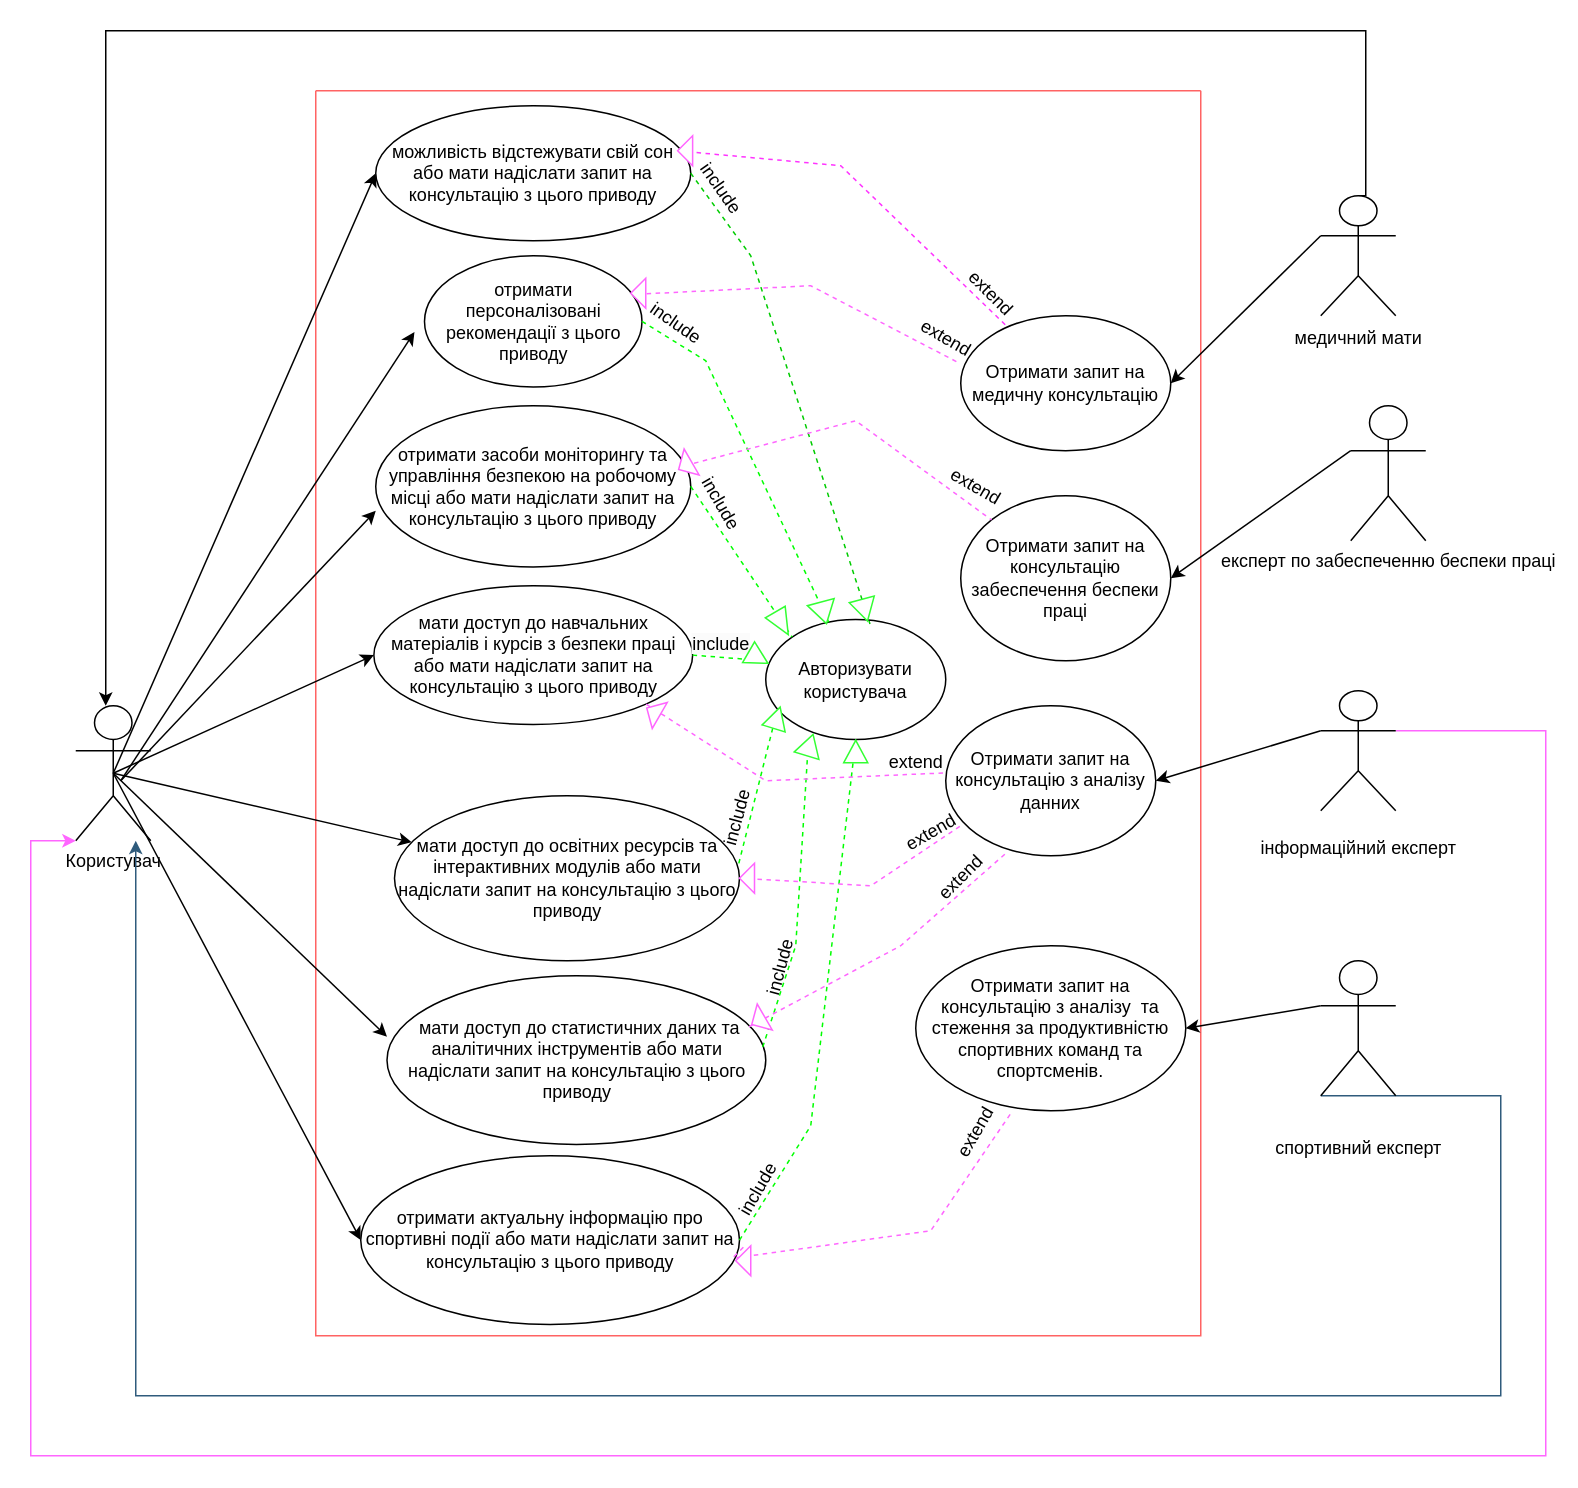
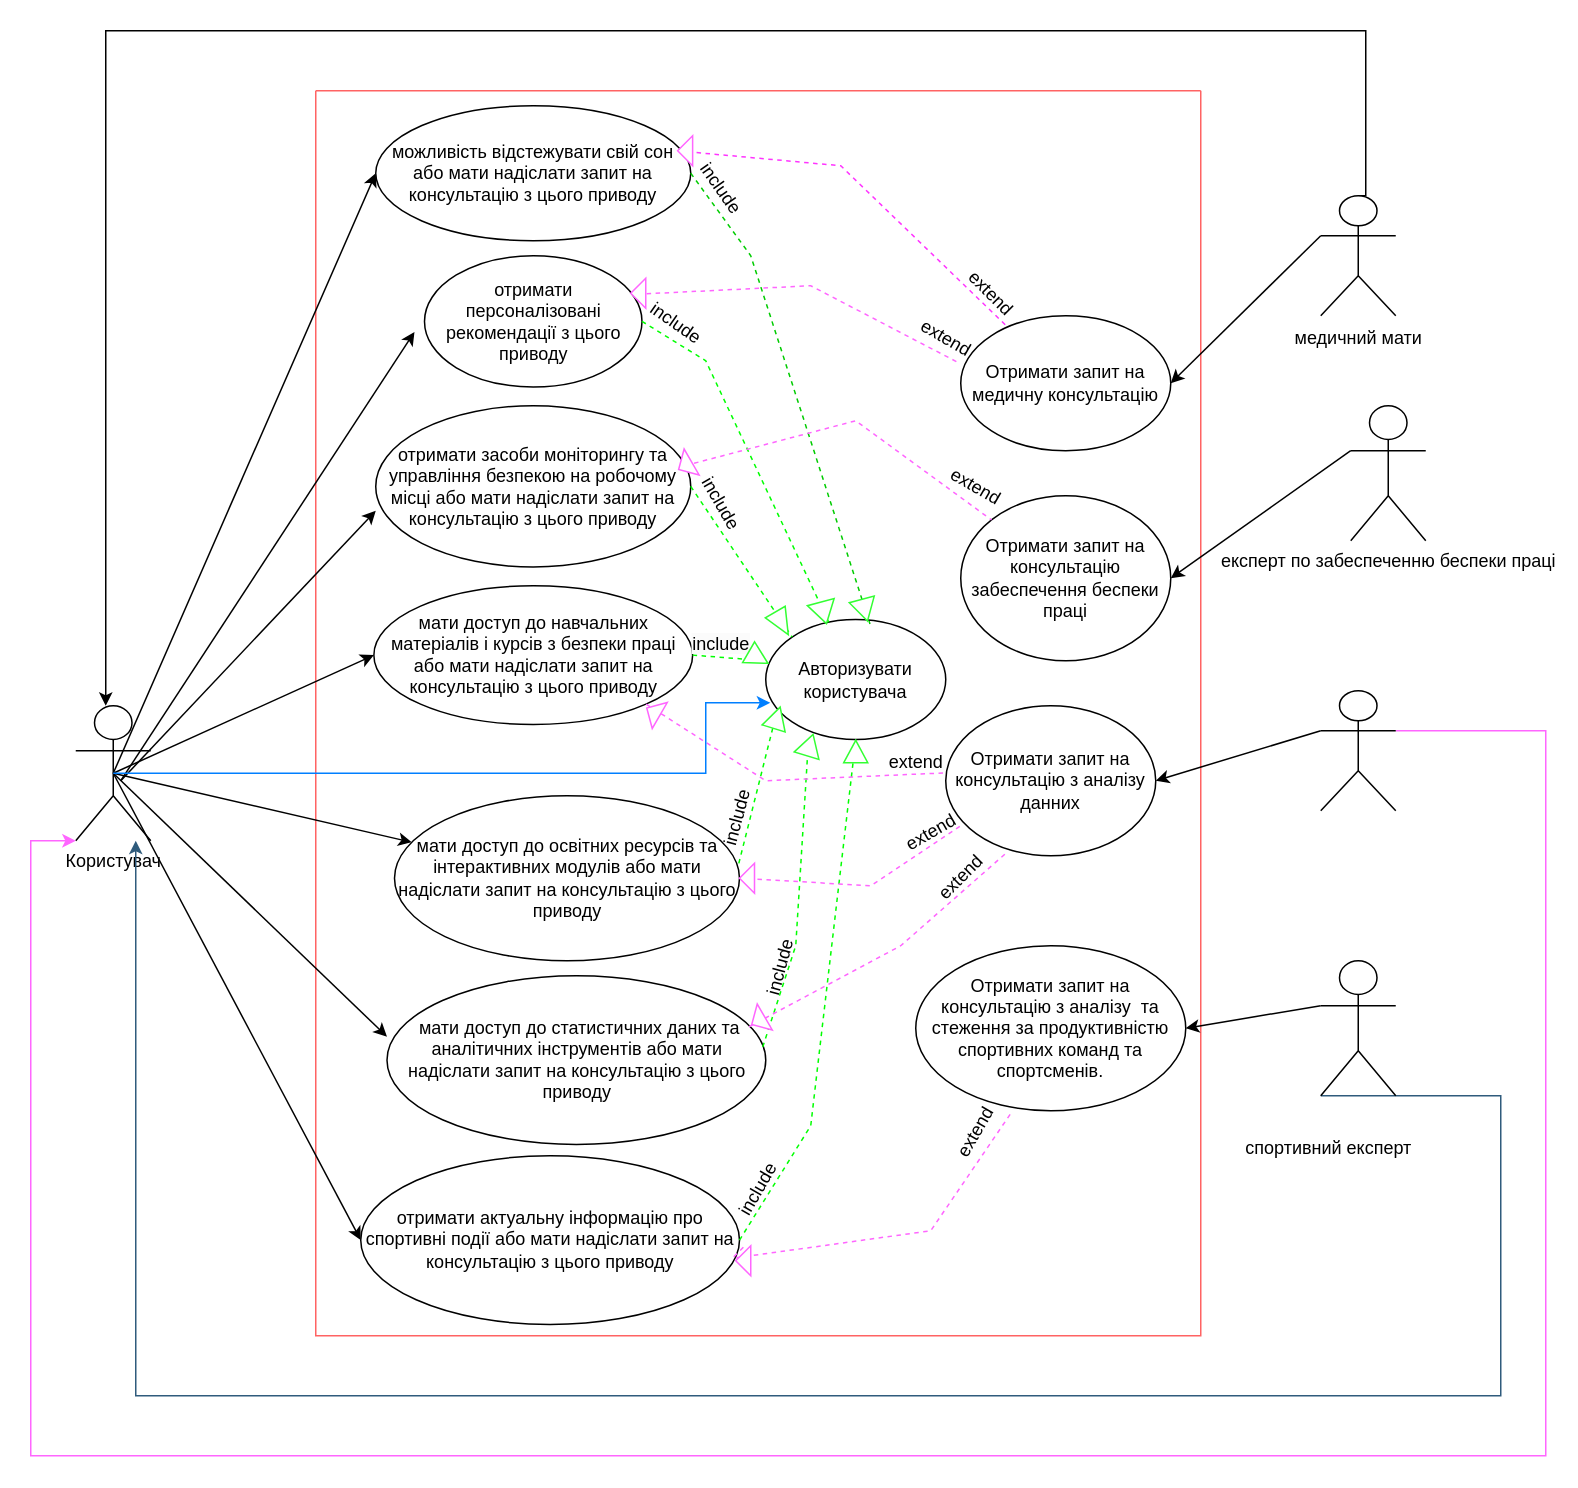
none -> (483, 773)
(1358, 848) -> none
(1358, 1148) -> (1328, 1148)
